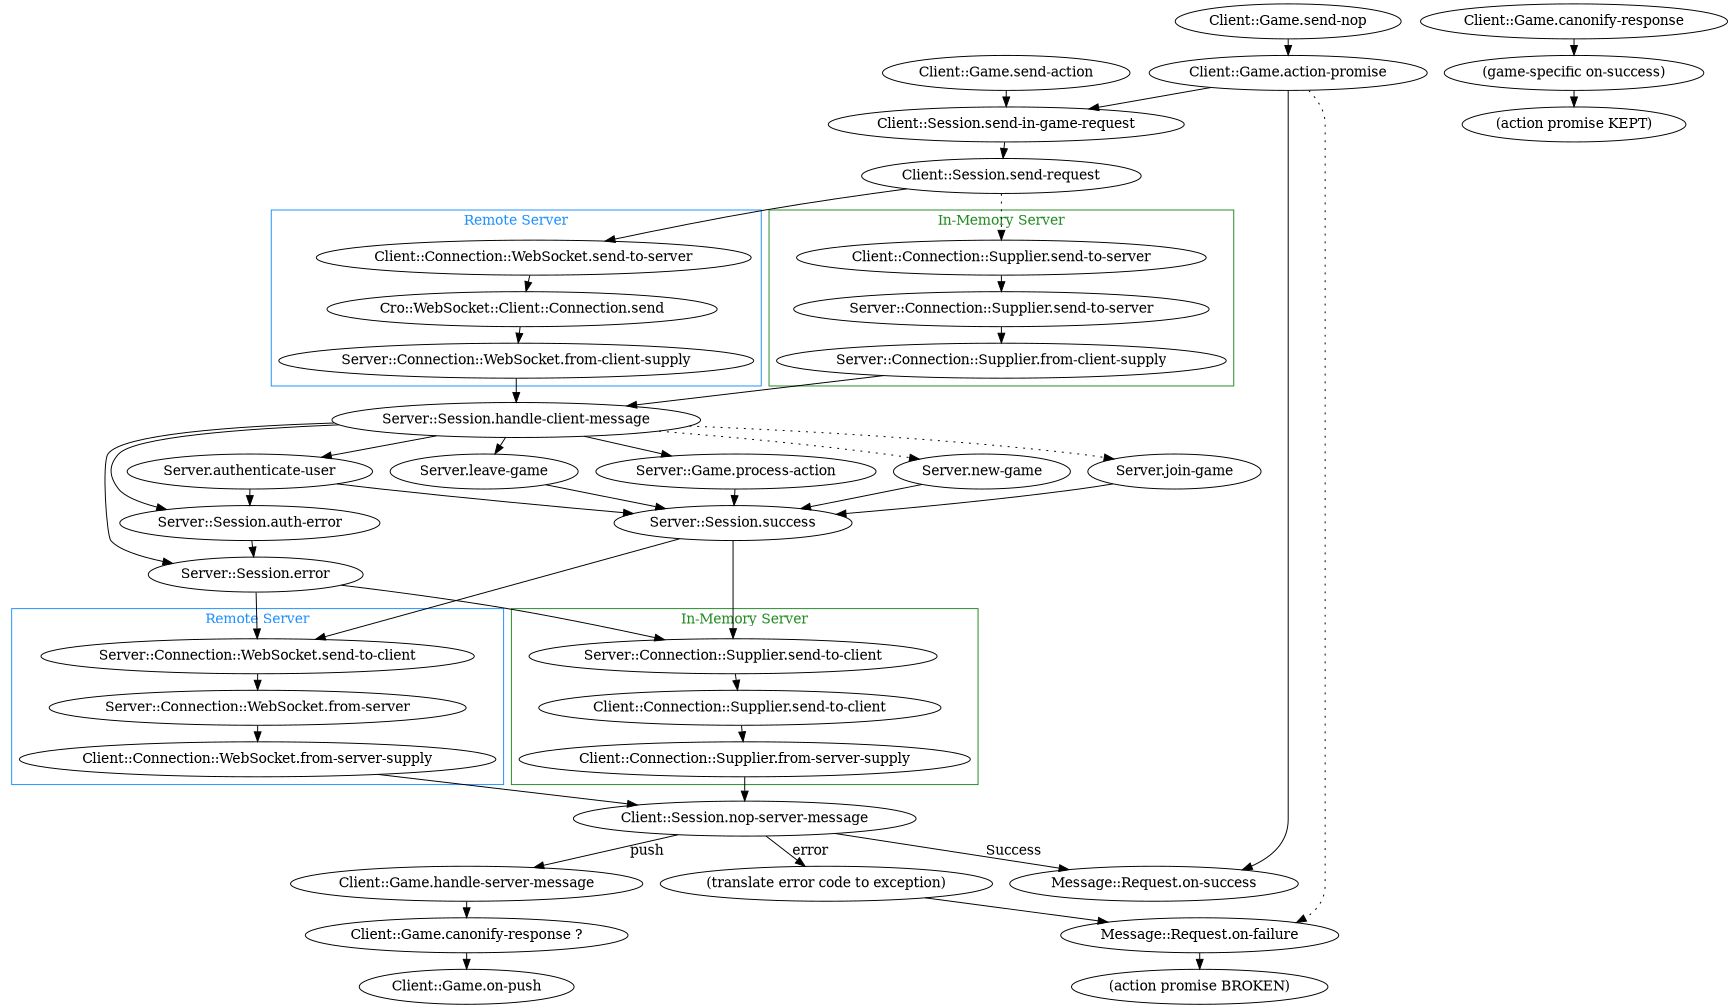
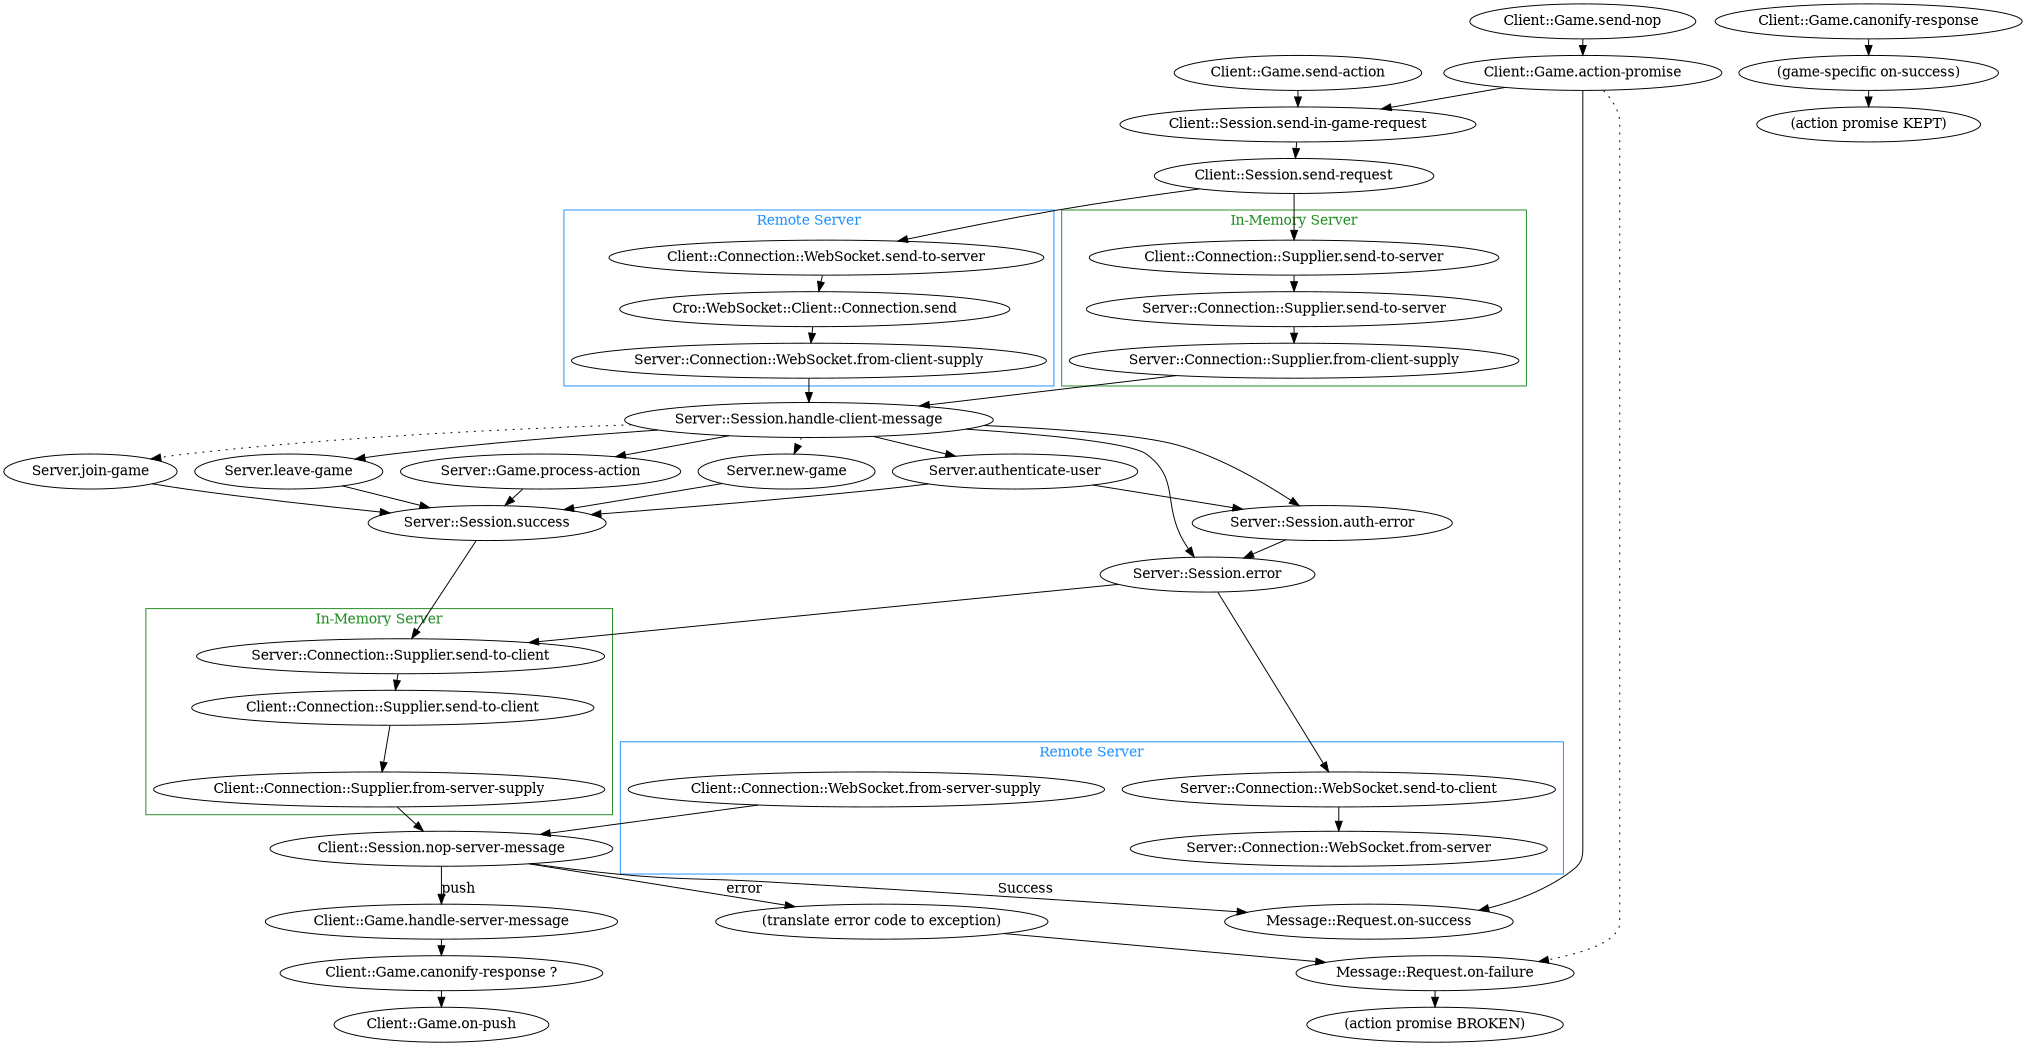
(1001, 217) -> (1294, 217)
(502, 588) -> none
(258, 729) -> none
